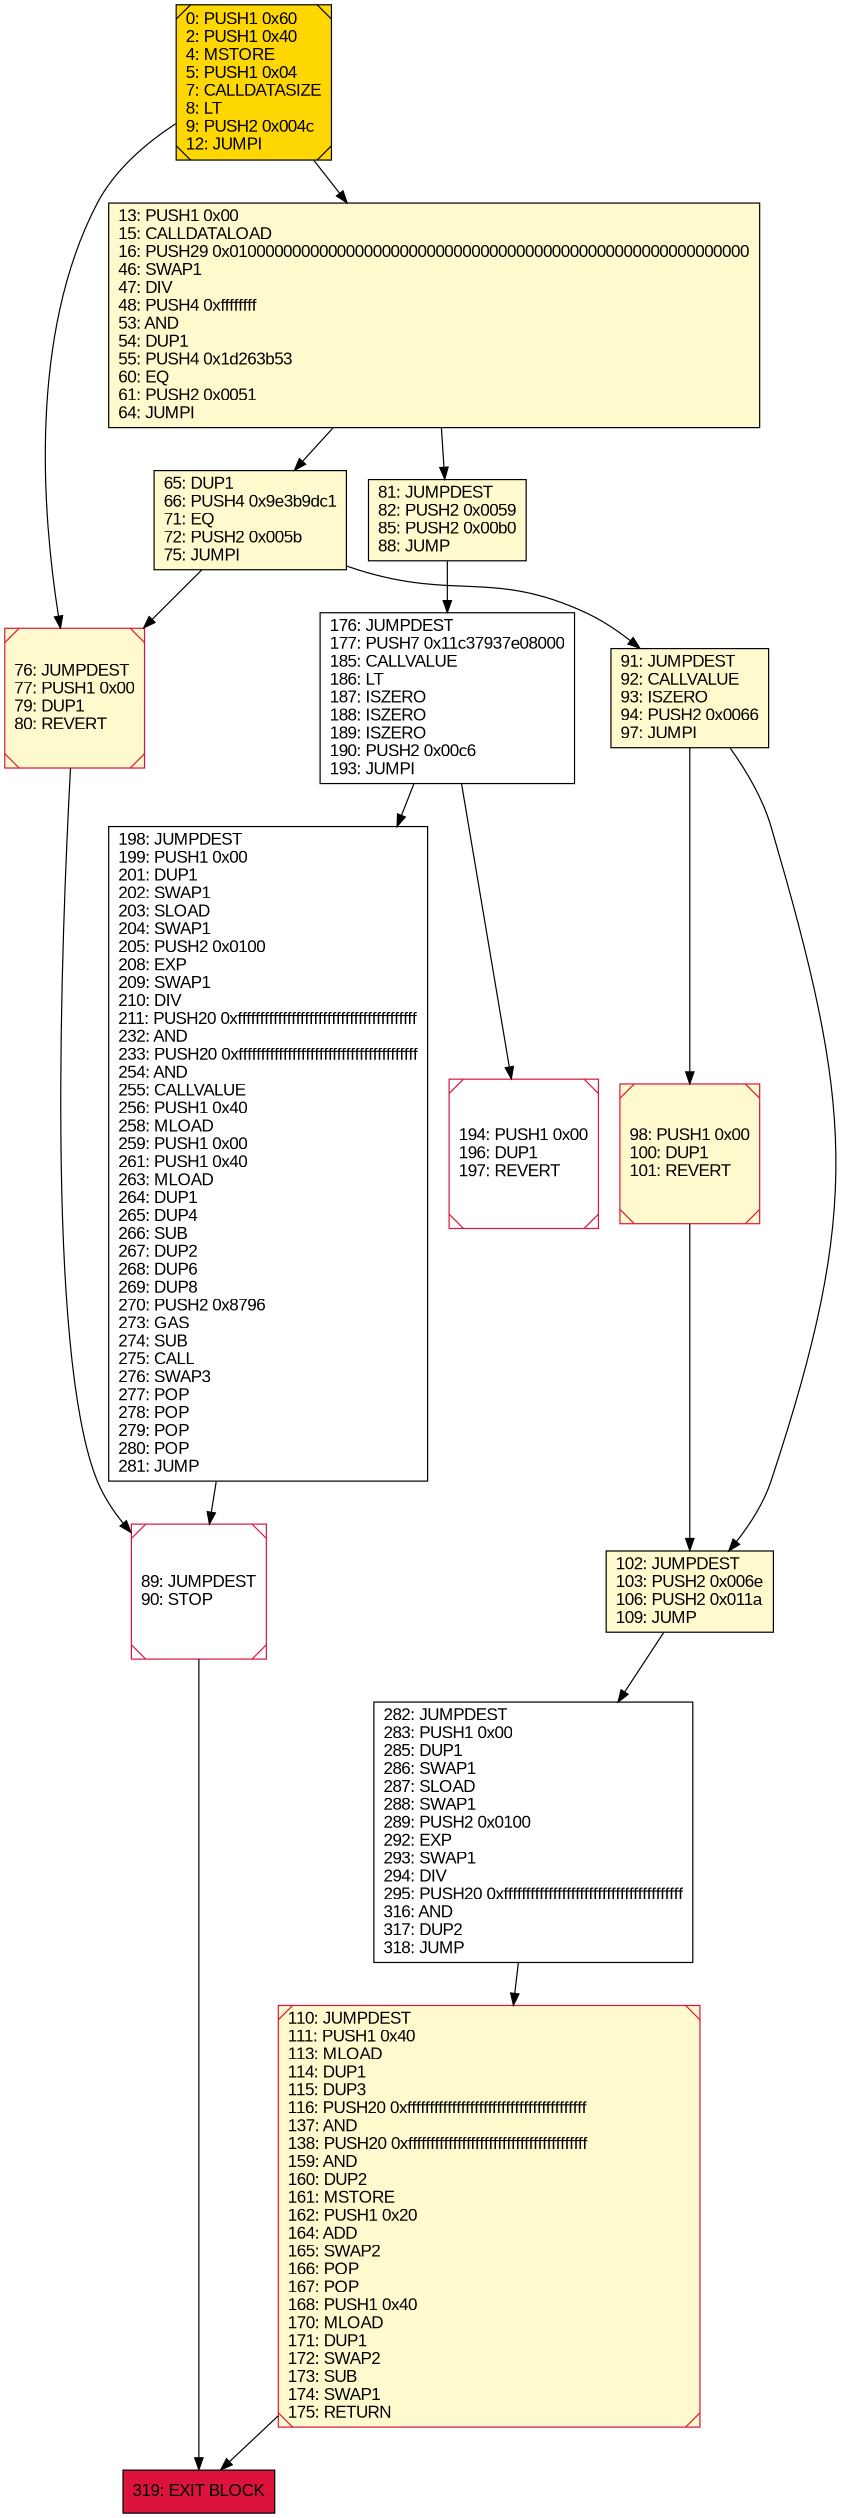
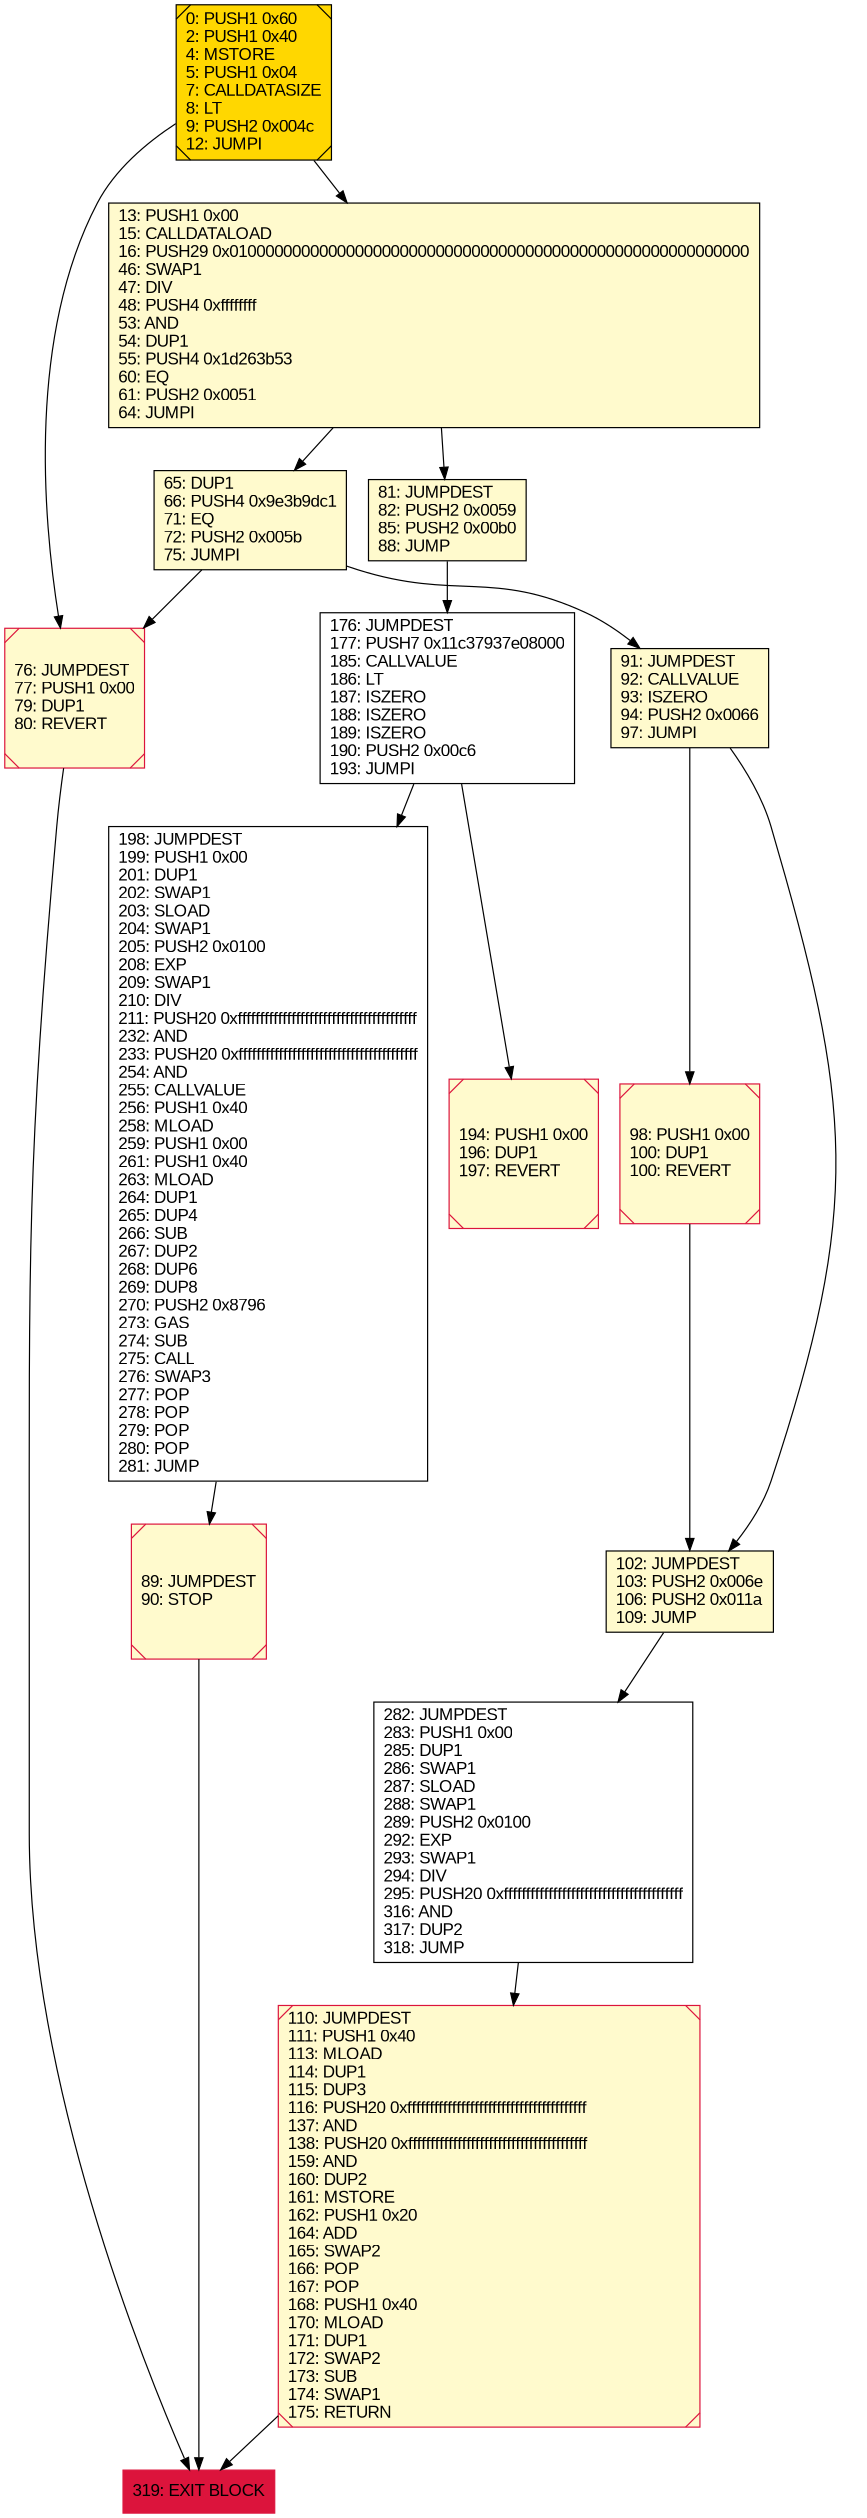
(61, 1151) -> (29, 1624)
(524, 1154) -> (524, 1154)
(690, 1154) -> (690, 1154)
(199, 1592) -> (199, 1592)
(199, 2492) -> (199, 2492)
